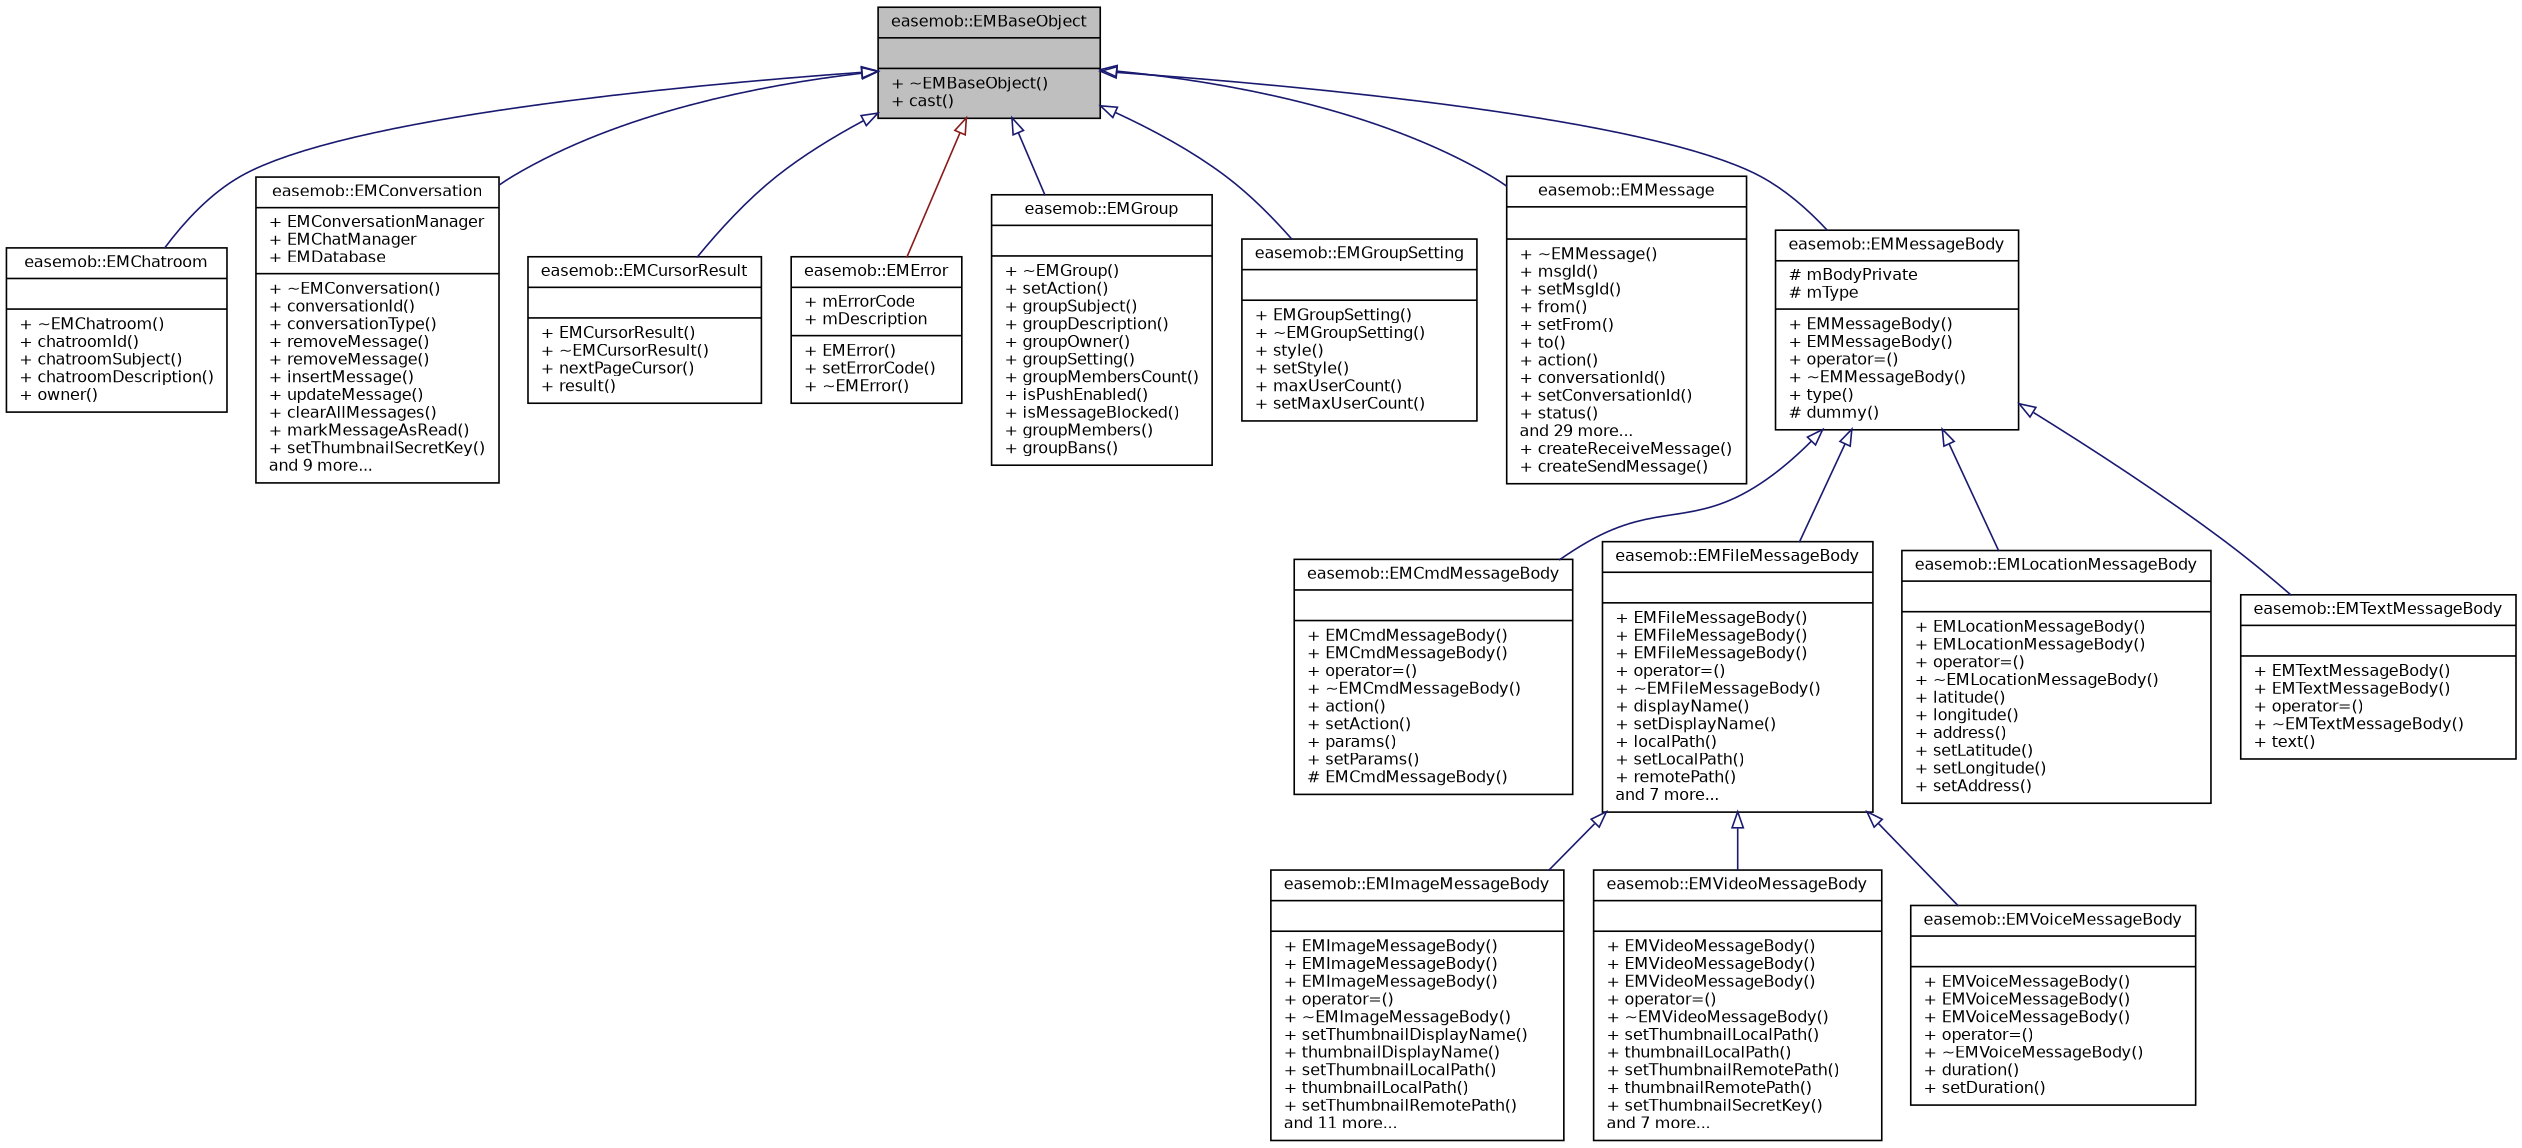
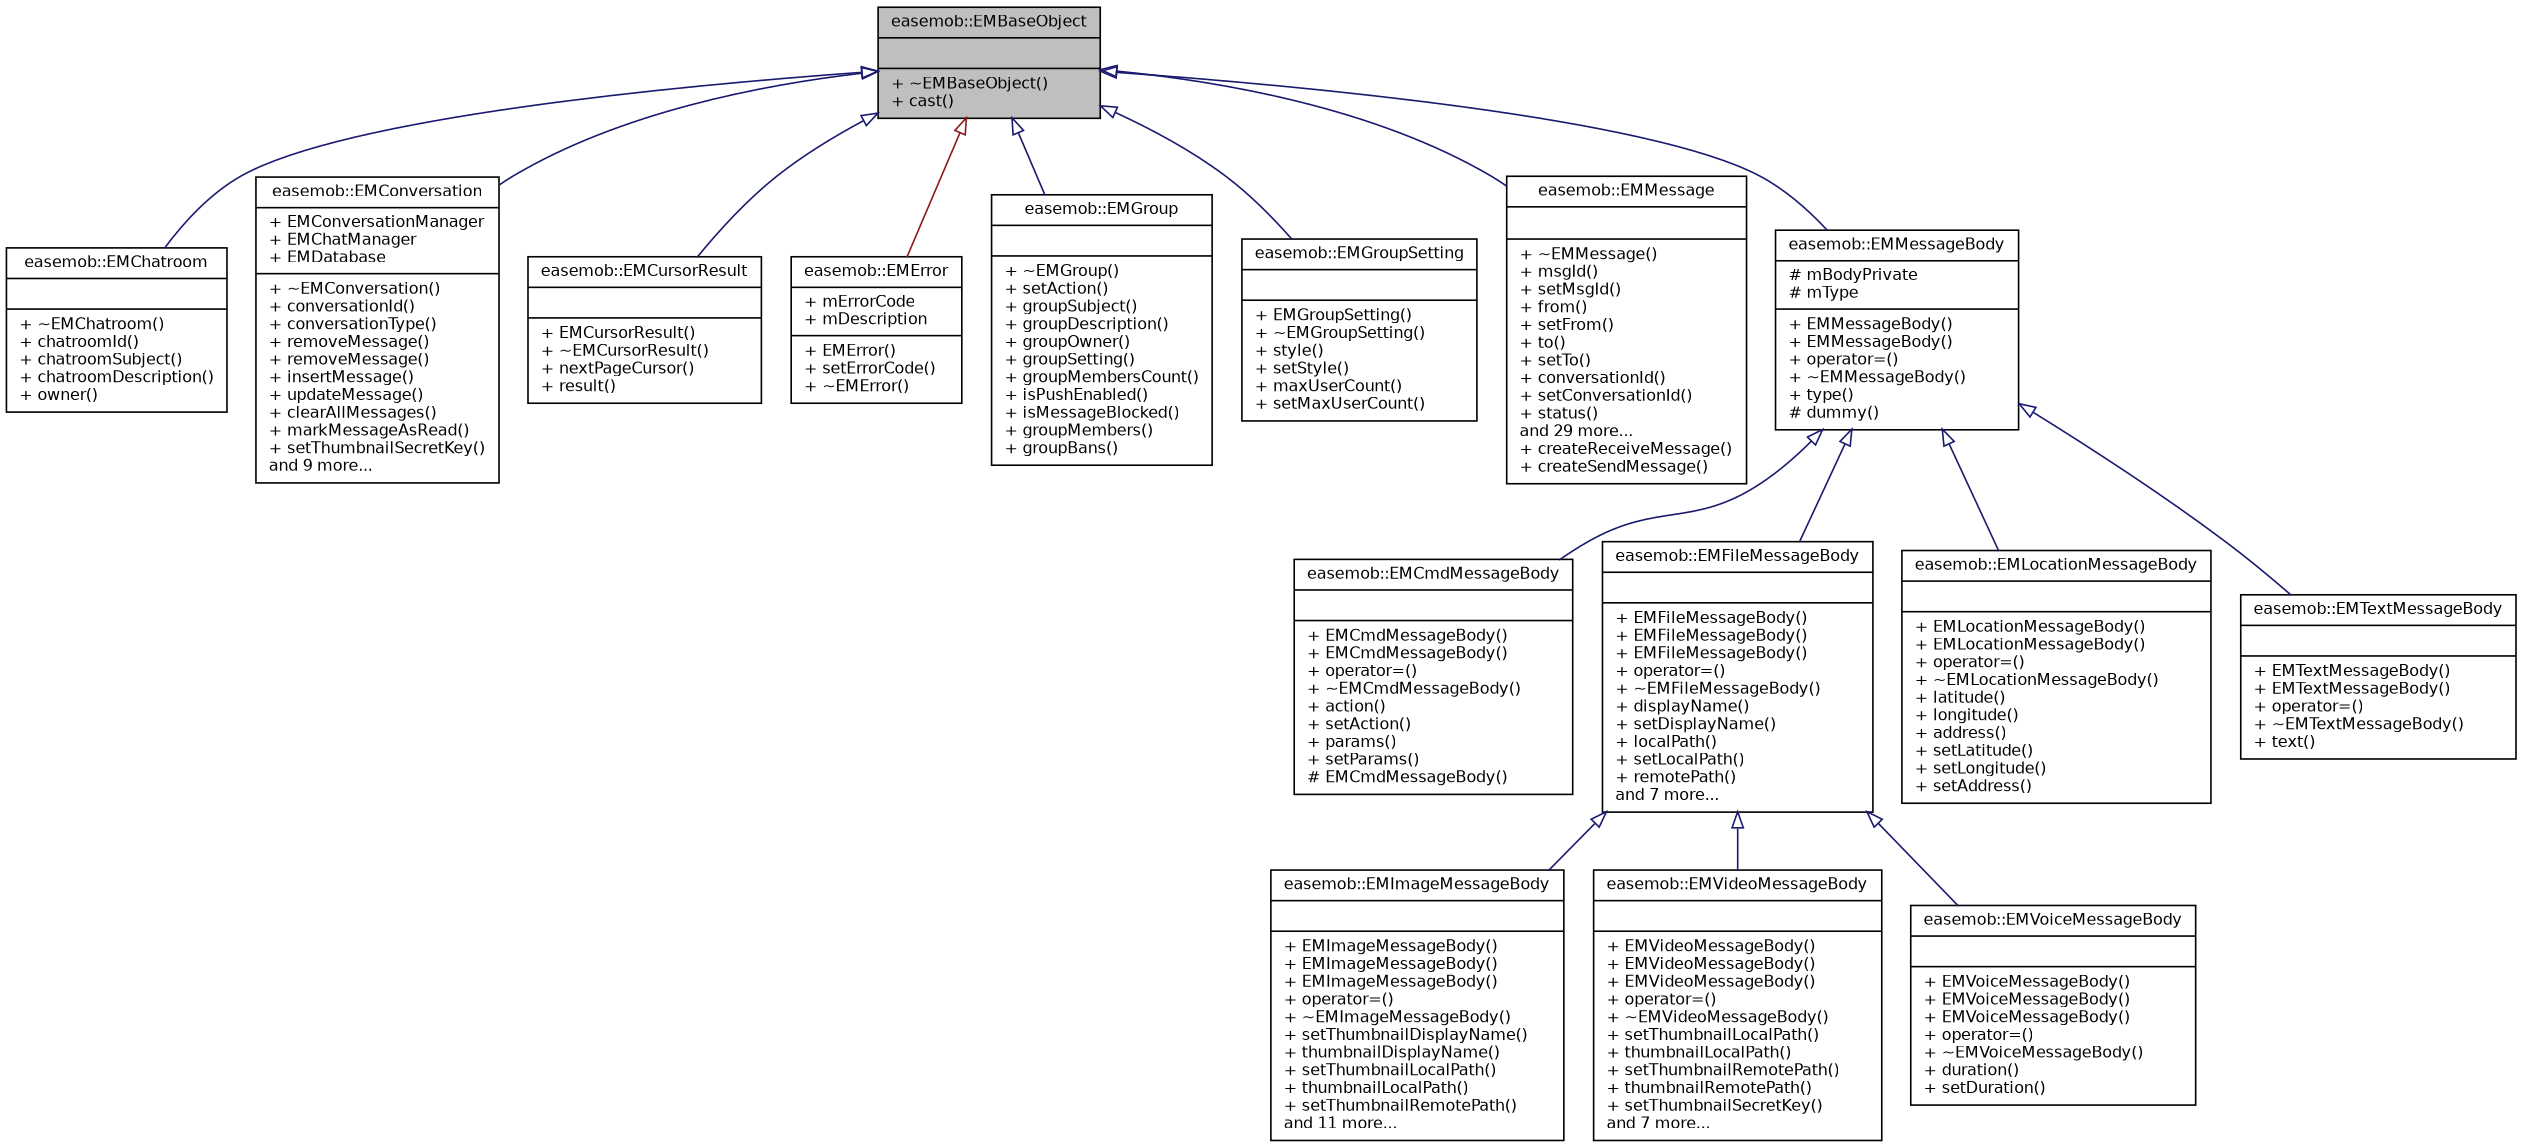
(1559, 361) -> (1556, 361)
